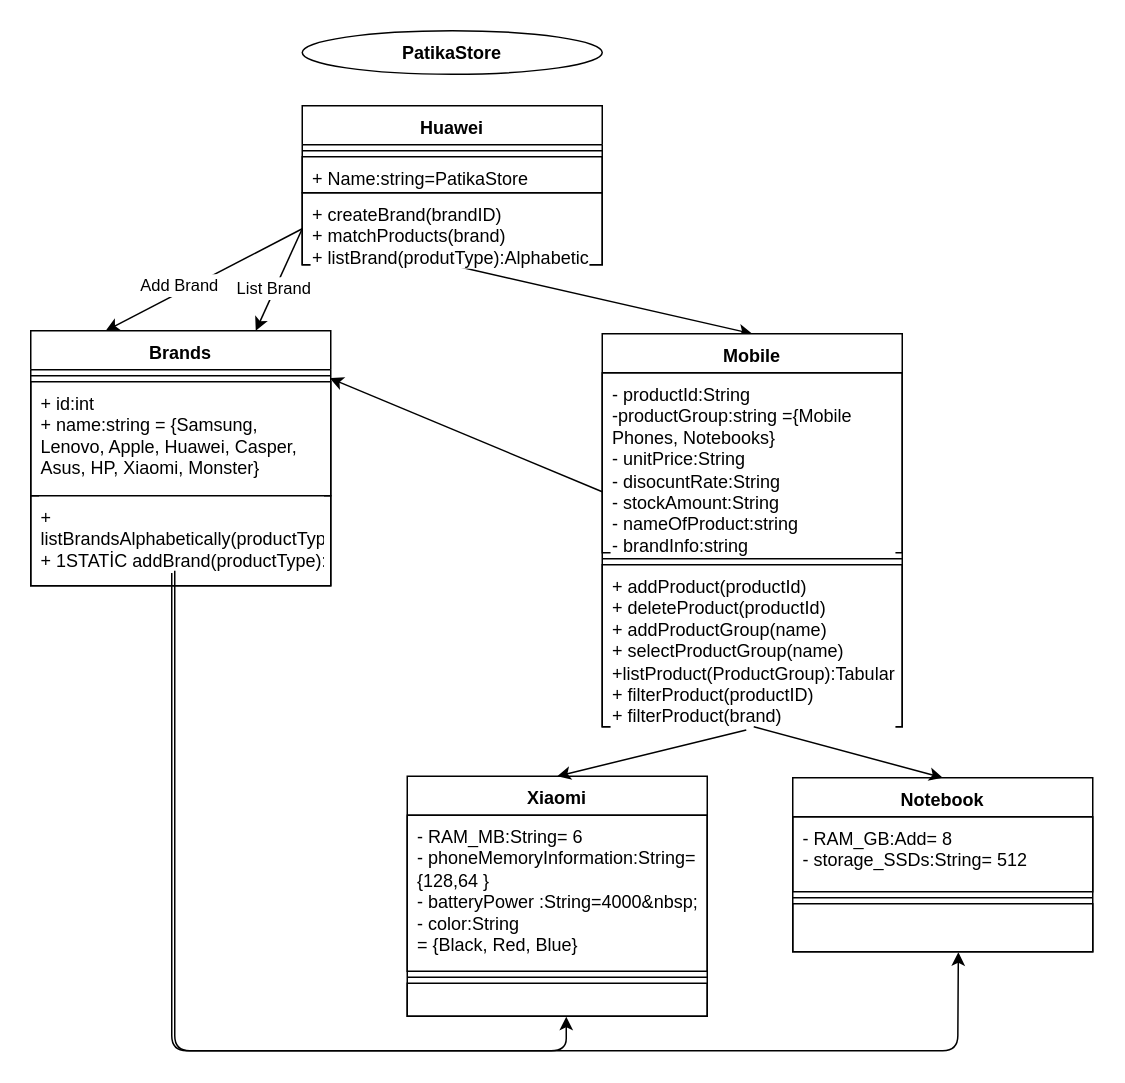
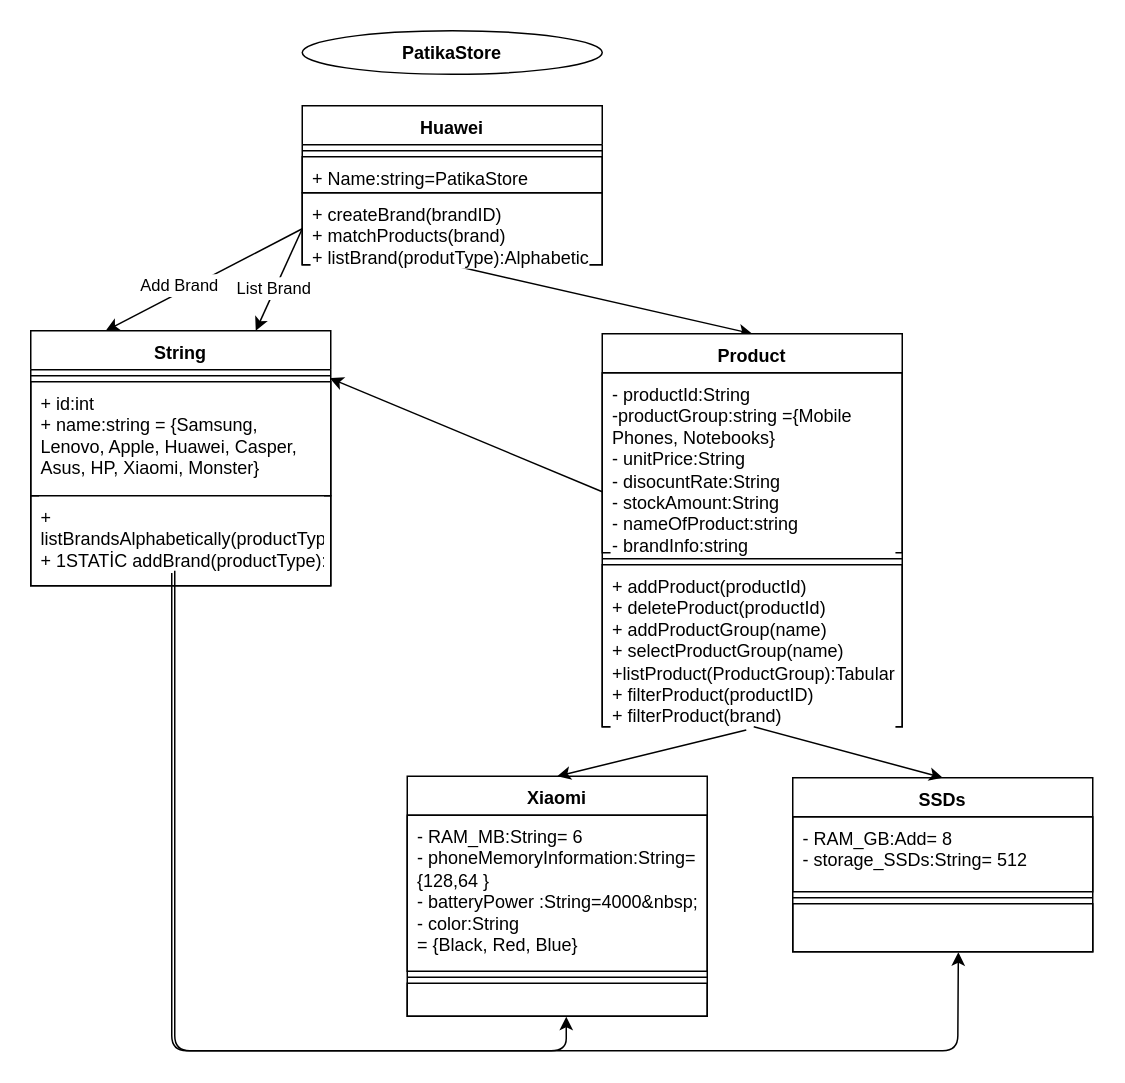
(181, 352) -> (181, 352)
(752, 355) -> (752, 355)
(943, 799) -> (943, 799)
